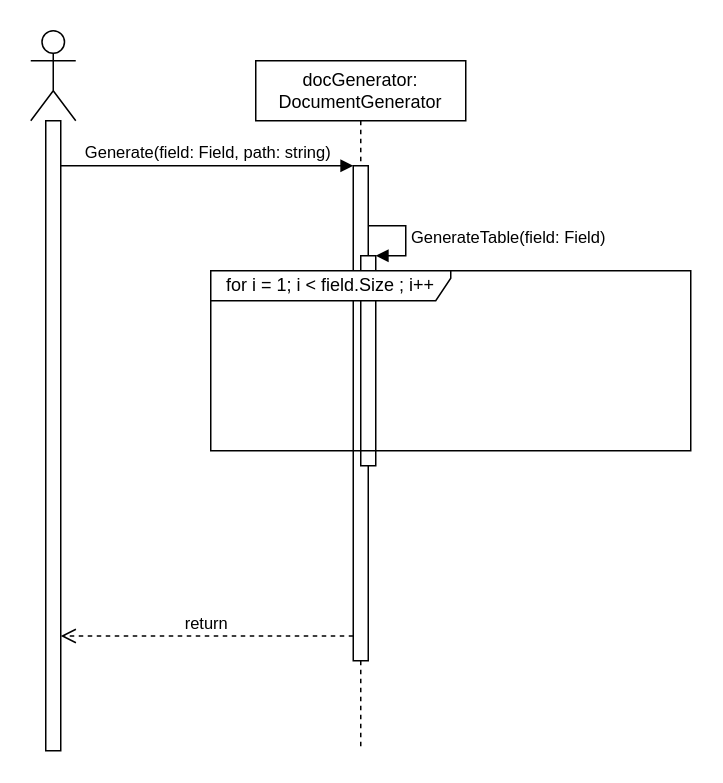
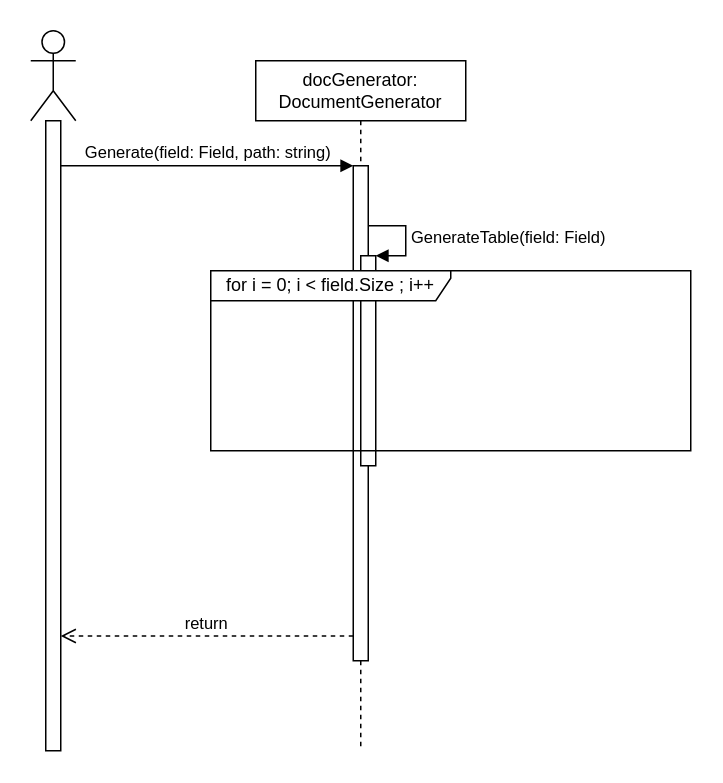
(331, 286) -> (331, 286)
